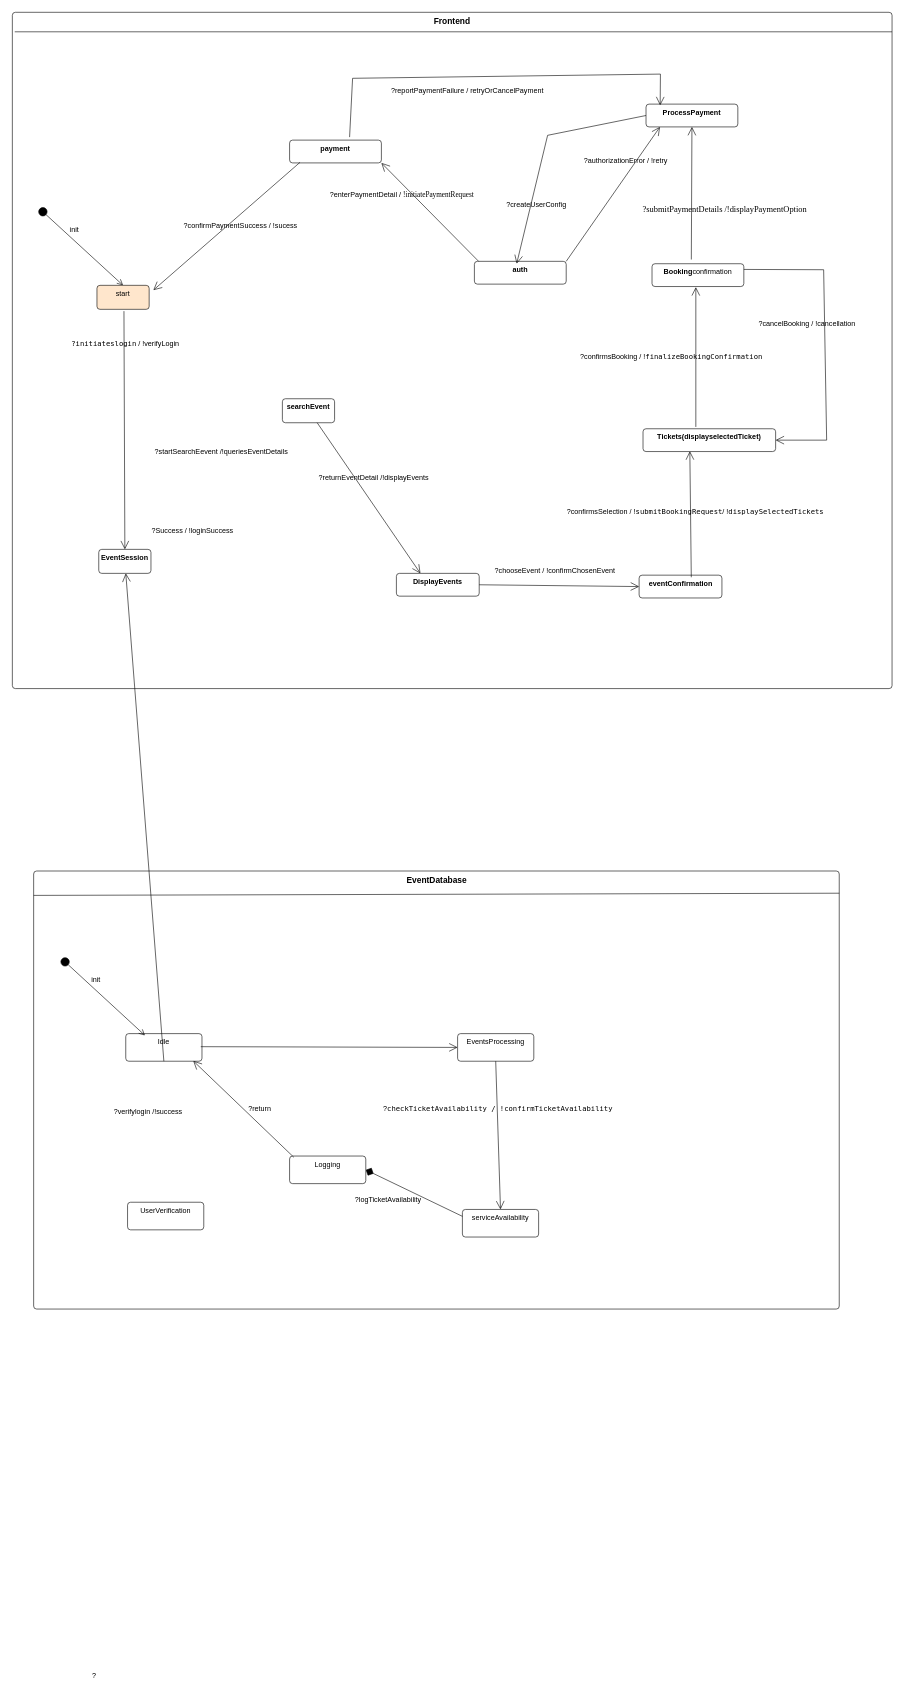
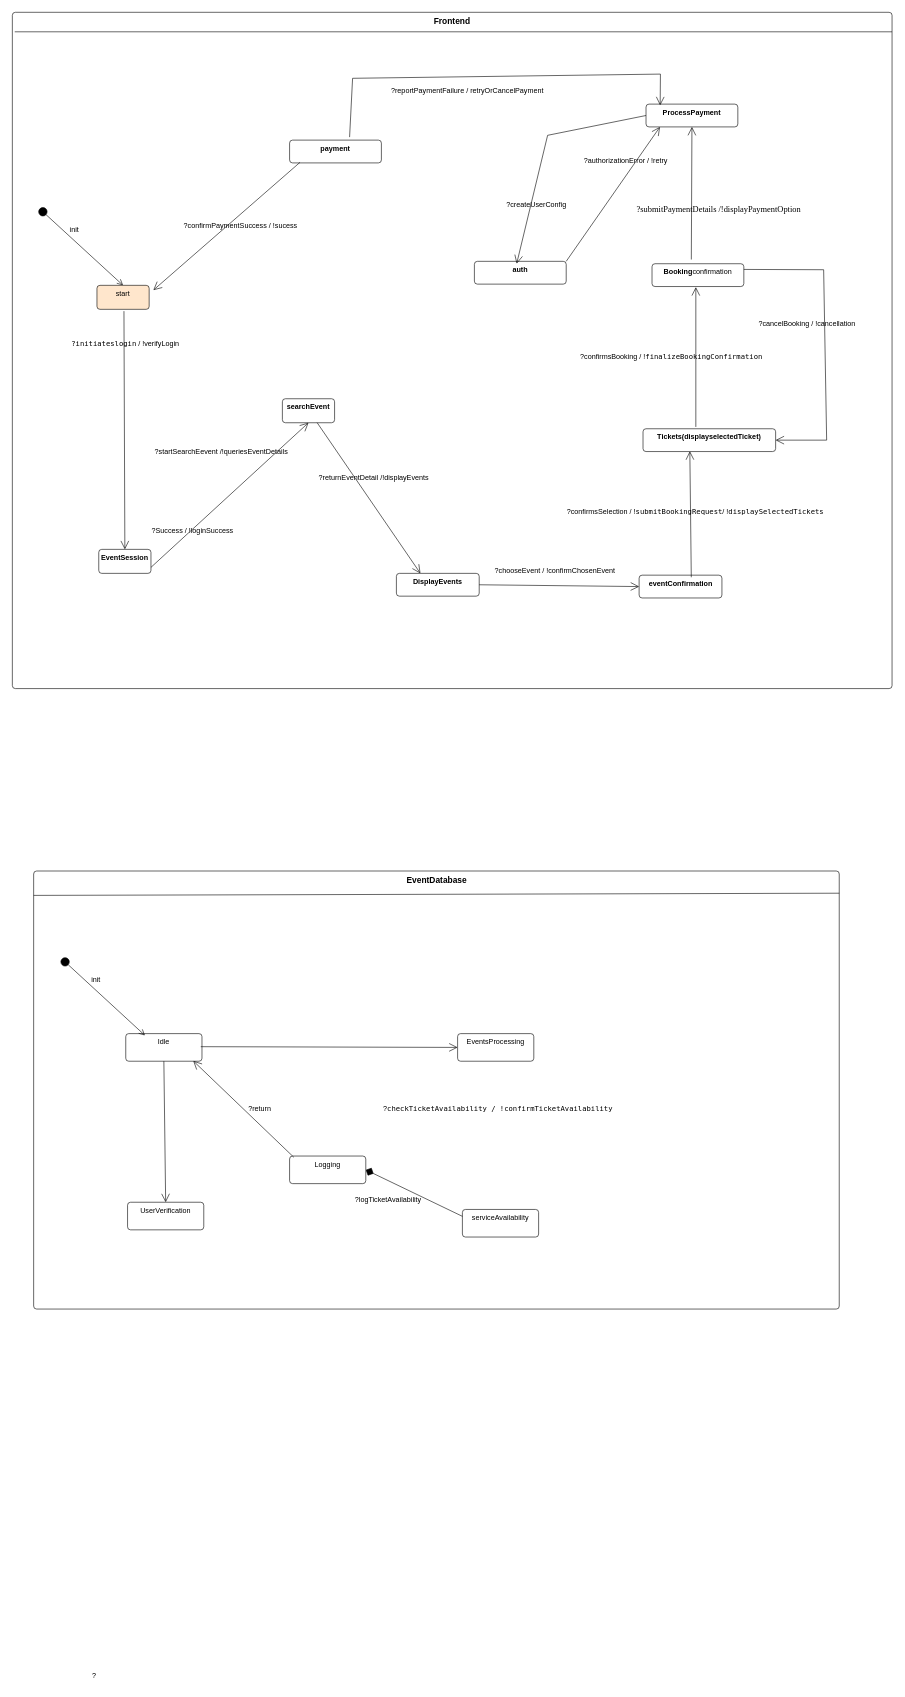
(402, 195) -> none
(417, 199) -> none
(724, 209) -> (718, 209)
none -> (229, 495)
(145, 818) -> (164, 1111)
(148, 1112) -> none
(498, 1135) -> none
